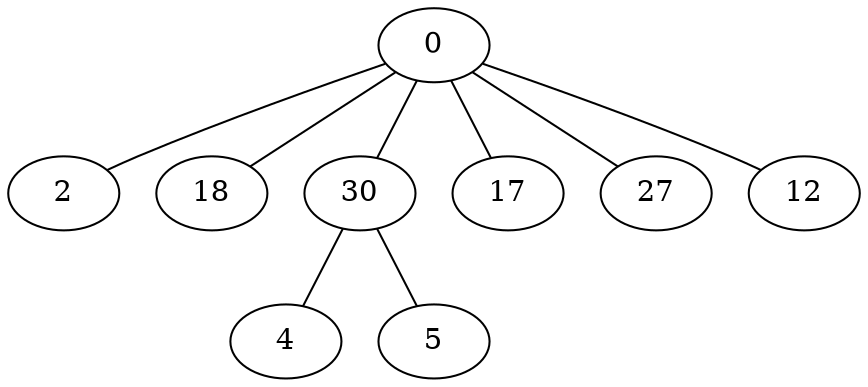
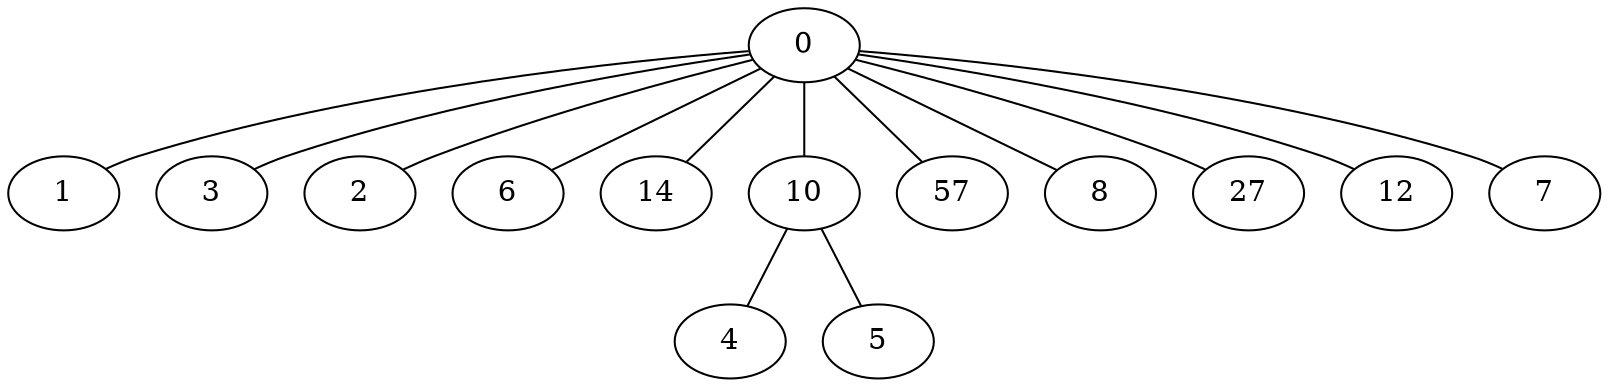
none -> (64, 193)
(212, 193) -> (656, 193)
none -> (212, 193)
(360, 193) -> (804, 193)
(508, 193) -> (952, 193)
none -> (508, 193)
none -> (1100, 193)
none -> (1545, 193)
